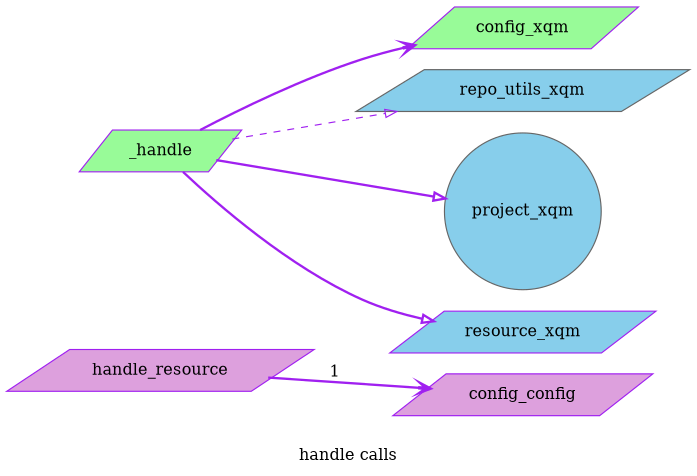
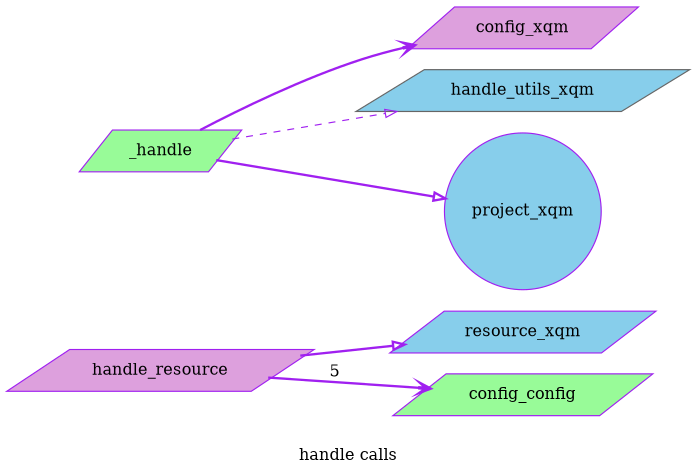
(523, 28) -> (523, 28)
(523, 91) -> (523, 91)
(523, 211) -> (523, 211)
(293, 261) -> (347, 351)
(335, 372) -> (335, 372)
(523, 395) -> (523, 395)
